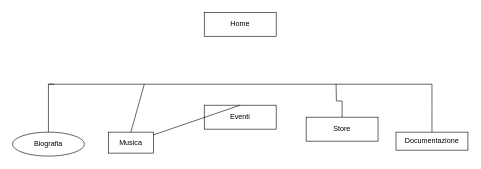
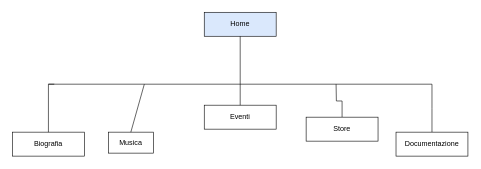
(240, 24) -> (240, 24)
(197, 120) -> (240, 71)
(432, 141) -> (432, 144)
(48, 144) -> (48, 144)
